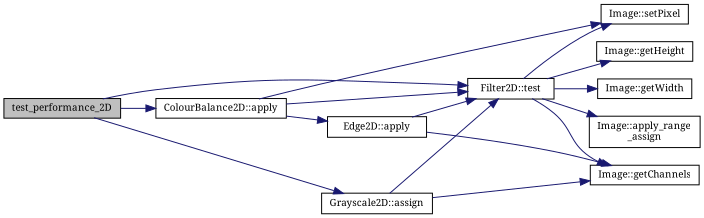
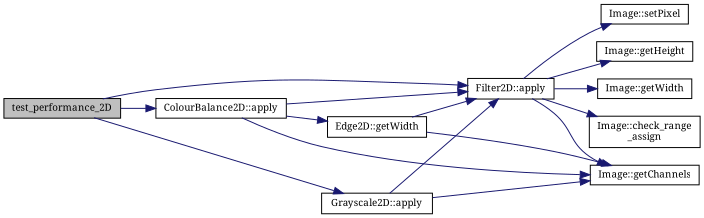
(425, 61) -> (408, 162)
(511, 89) -> (511, 89)
(377, 127) -> (377, 127)
(645, 132) -> (645, 132)
(377, 203) -> (377, 203)
